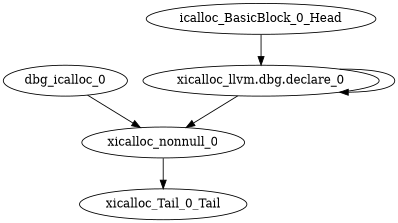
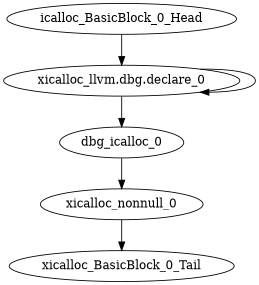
(216, 109) -> (122, 107)
(163, 204) -> (122, 266)
